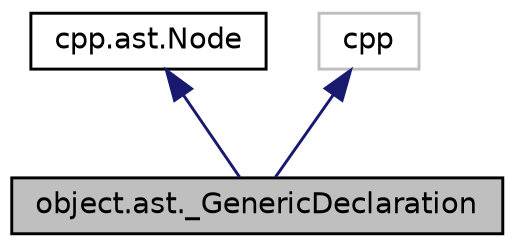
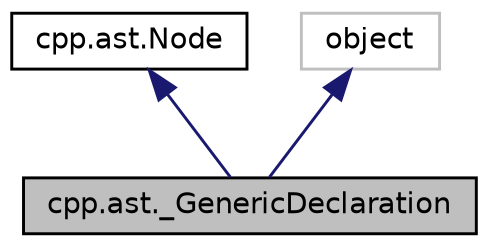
(369, 41) -> (370, 41)
(257, 206) -> (250, 206)
